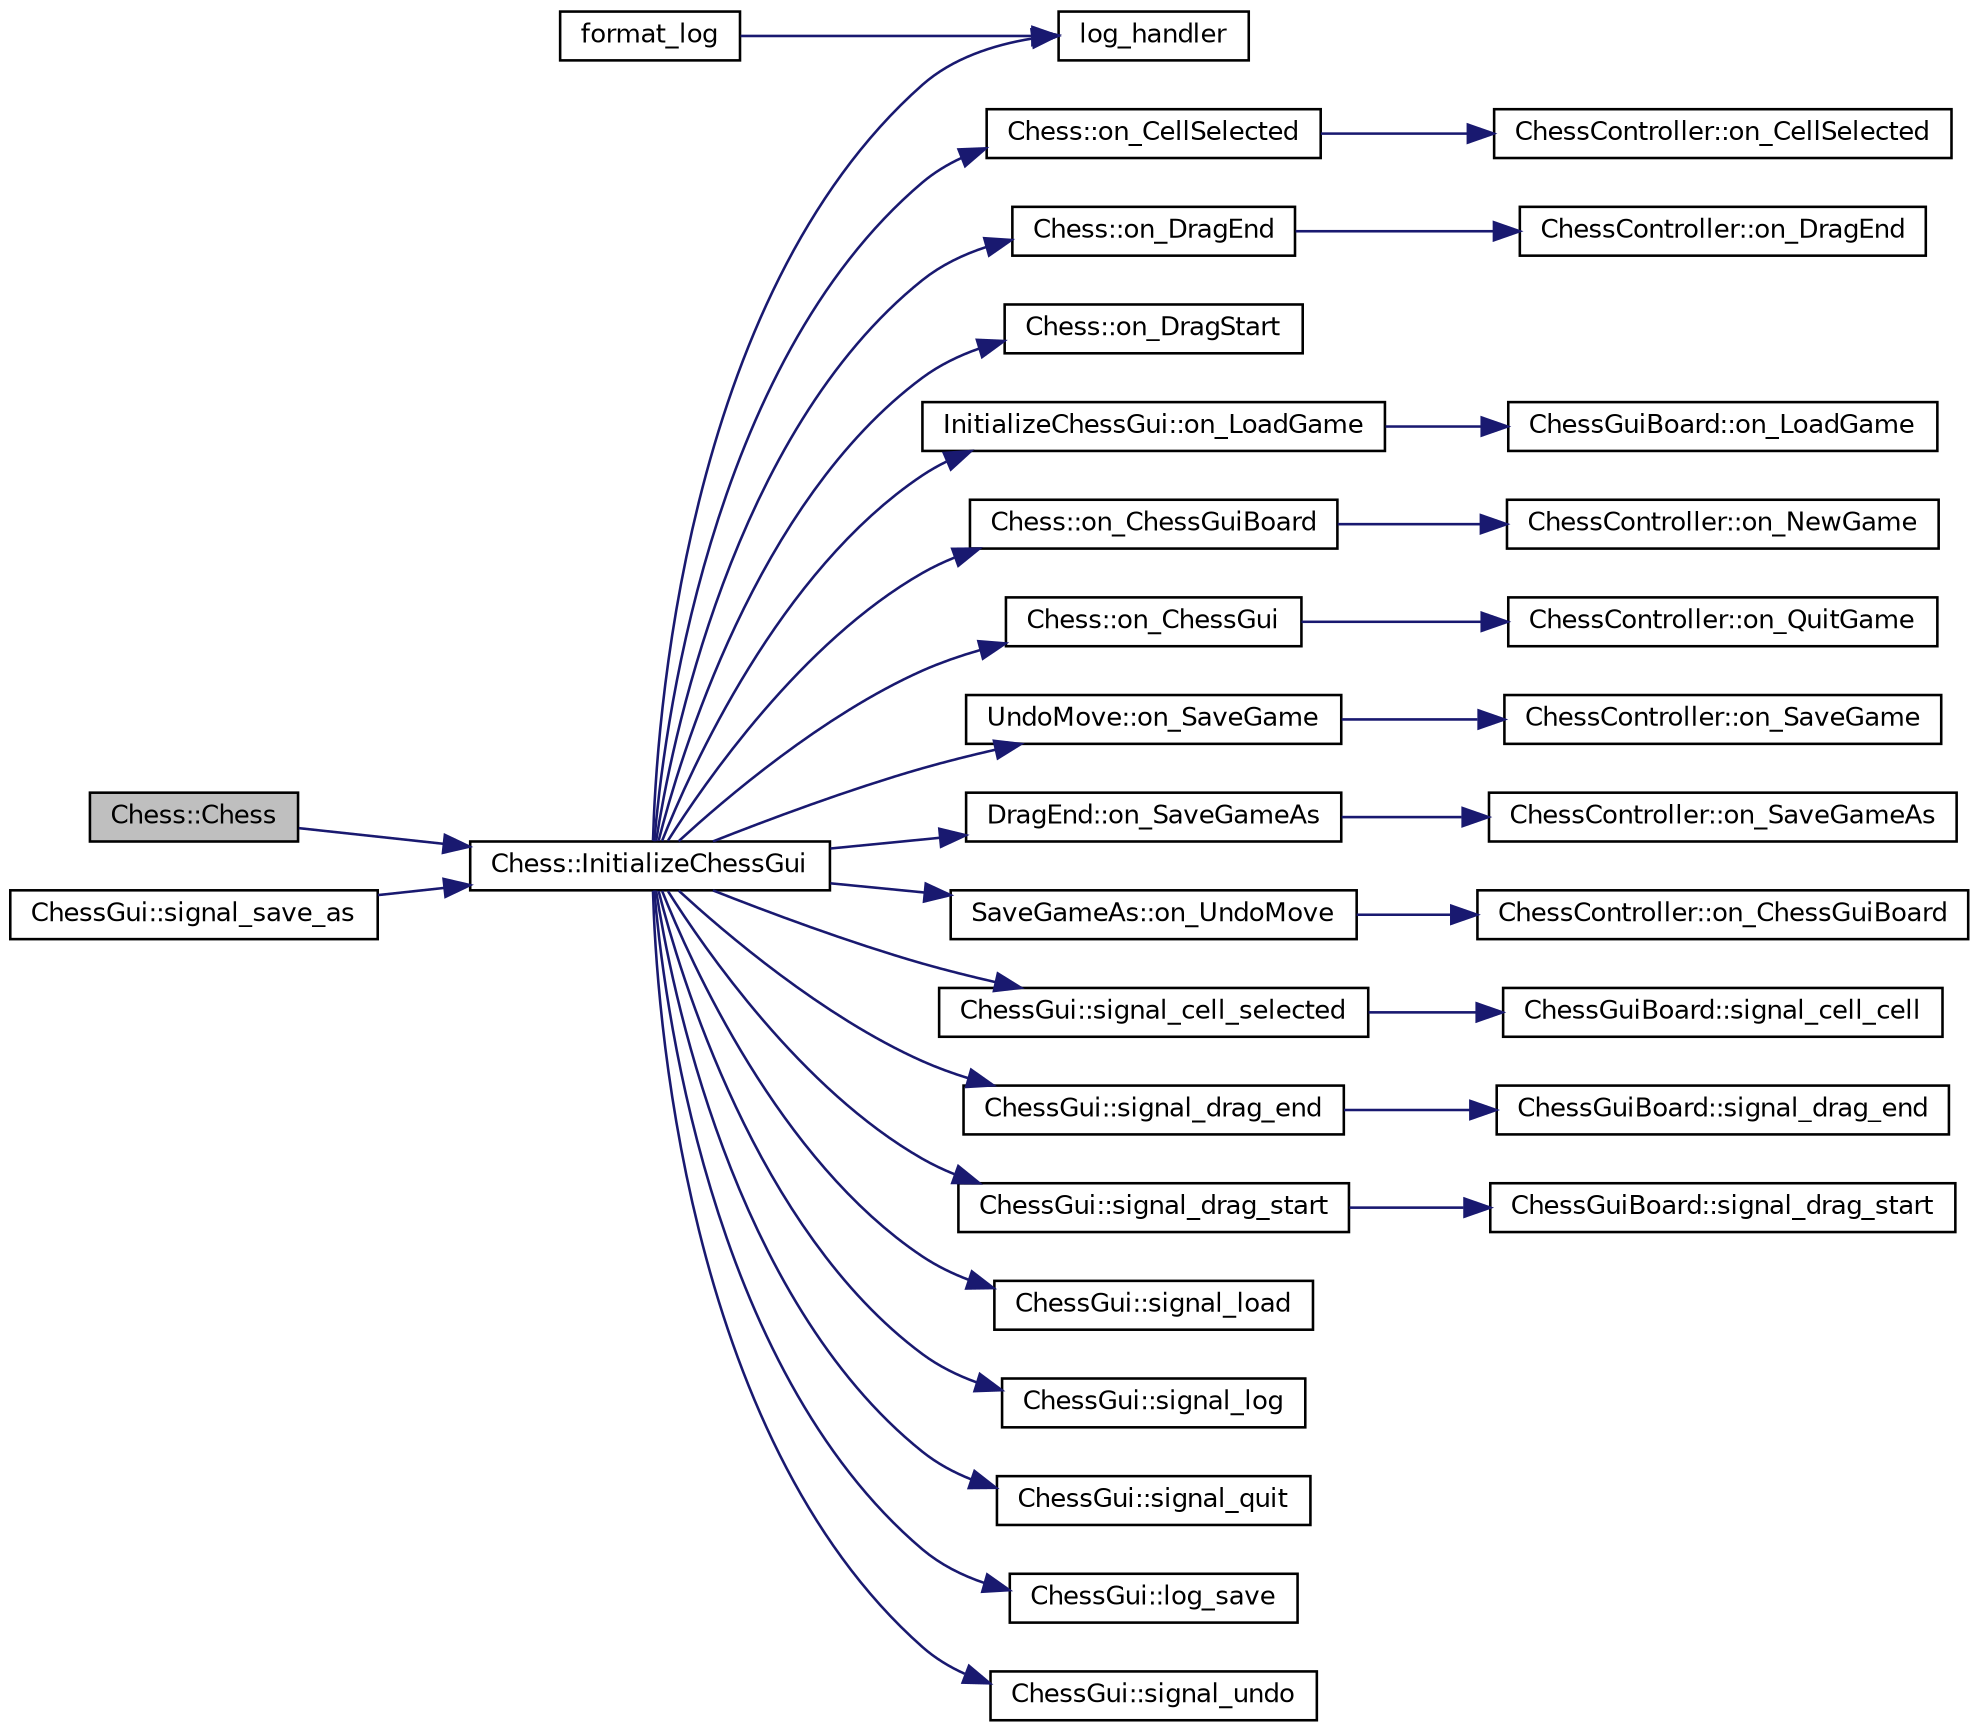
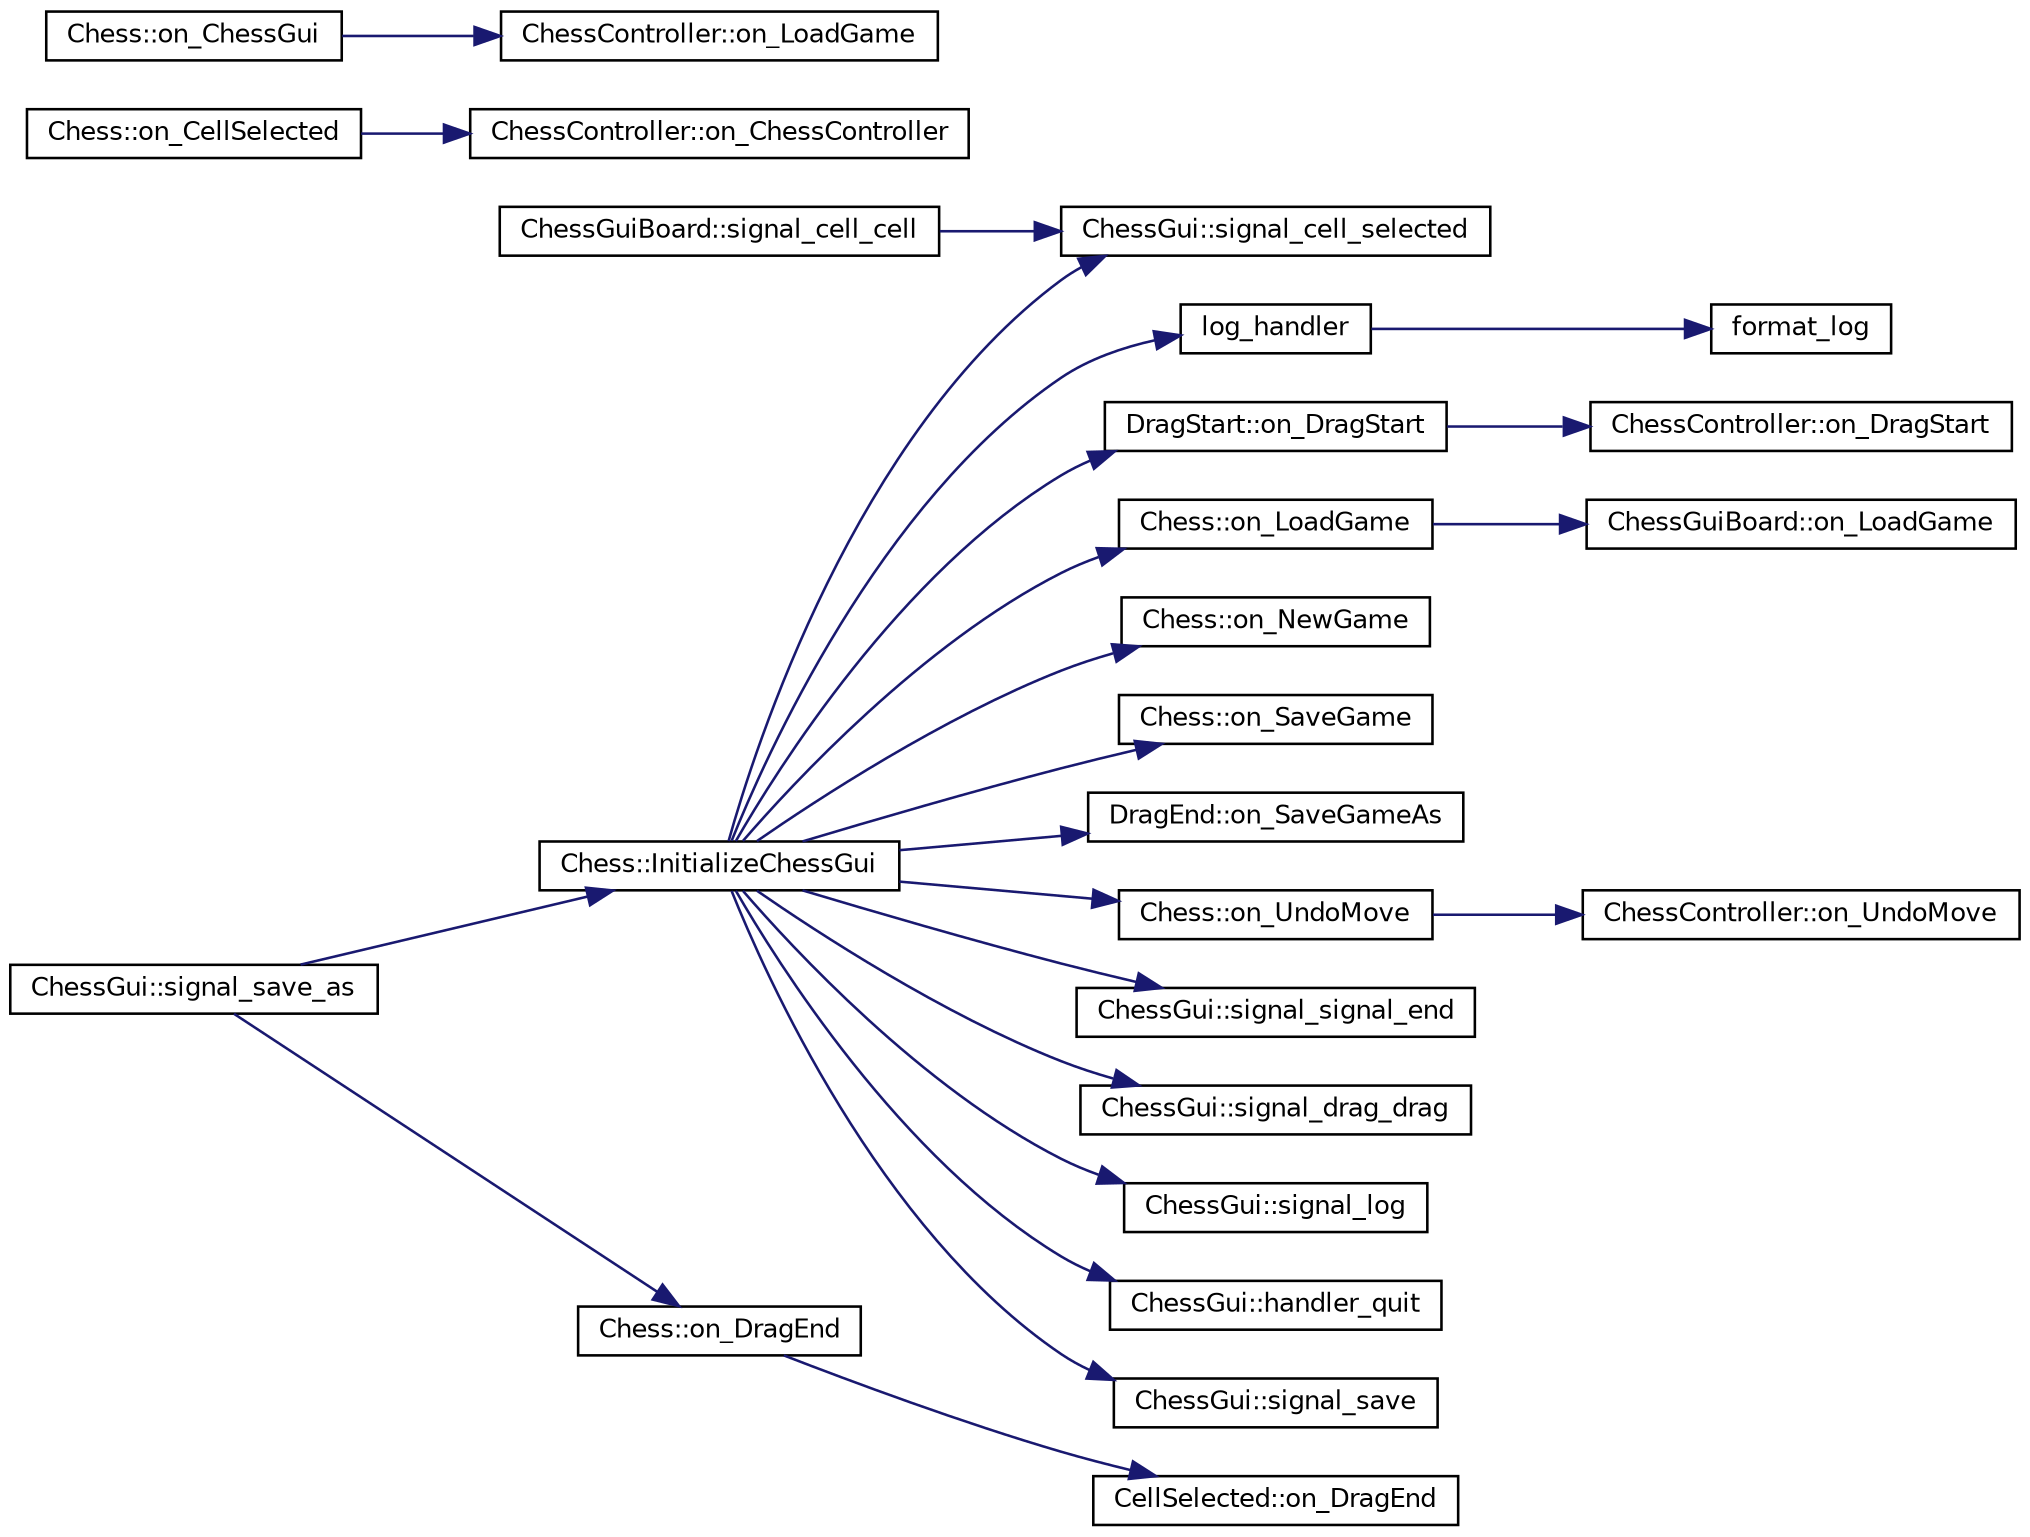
(886, 36) -> (1528, 329)
(1723, 134) -> (719, 134)
(1723, 231) -> (1276, 1501)
(1154, 329) -> (1276, 427)
(1154, 427) -> (1276, 524)
none -> (1801, 427)
(738, 465) -> none
(757, 504) -> (446, 1153)
(1154, 524) -> (1276, 622)
(1723, 524) -> none
(1723, 622) -> (719, 36)
(1154, 719) -> (1276, 719)
(1723, 719) -> none
(819, 729) -> none
(194, 817) -> none
(1723, 817) -> none
(1154, 915) -> (1276, 915)
(1723, 915) -> (1801, 915)
(1423, 1012) -> (987, 231)
(1154, 1110) -> (1276, 1012)
(1723, 1110) -> none
(1154, 1208) -> (1276, 1110)
(1723, 1208) -> none
(1154, 1305) -> none
(1154, 1501) -> (1276, 1305)
(1154, 1598) -> (1276, 1403)
(1154, 1696) -> none
